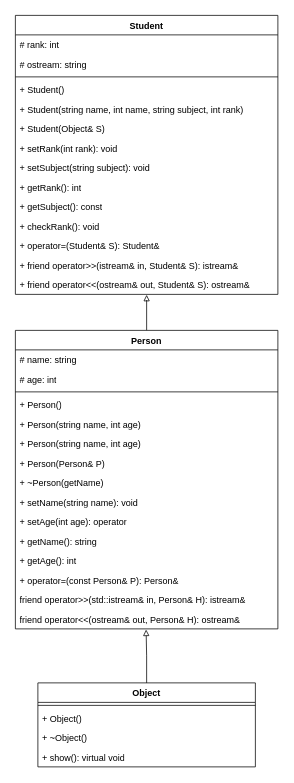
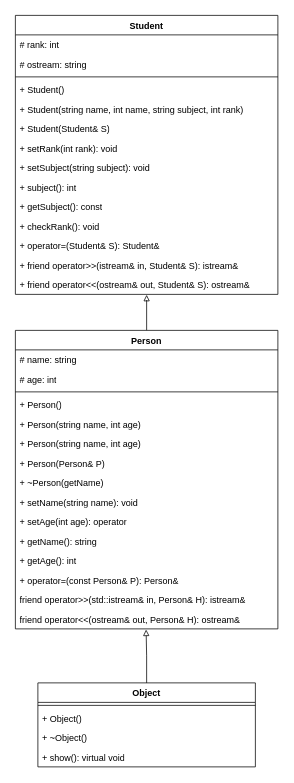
(68, 130) -> (70, 130)
(56, 188) -> (56, 188)
